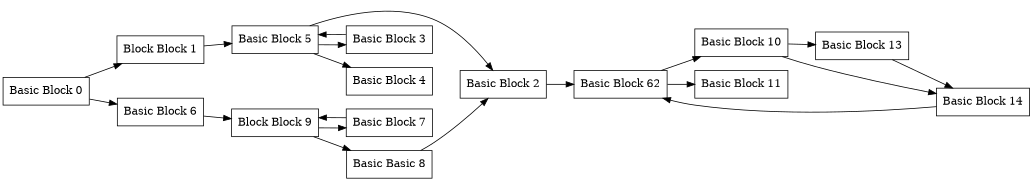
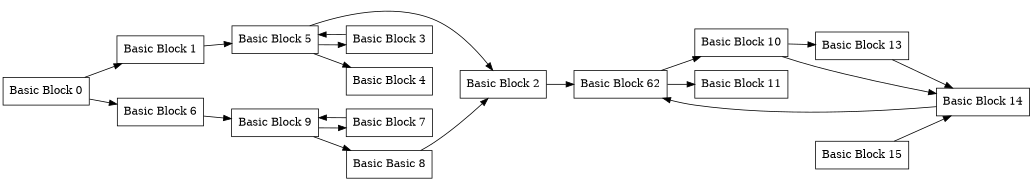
(160, 50) -> (160, 50)
(275, 123) -> (275, 123)
none -> (862, 155)
